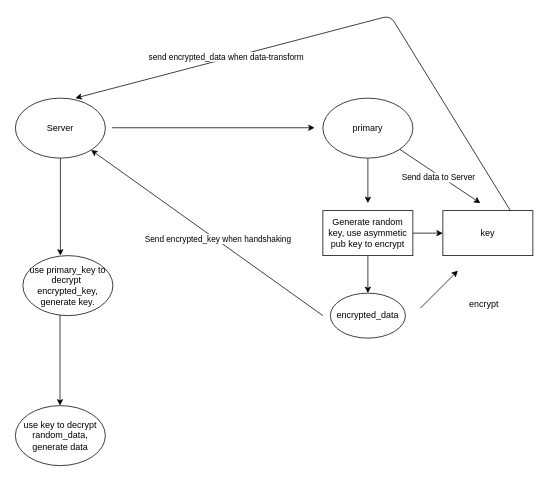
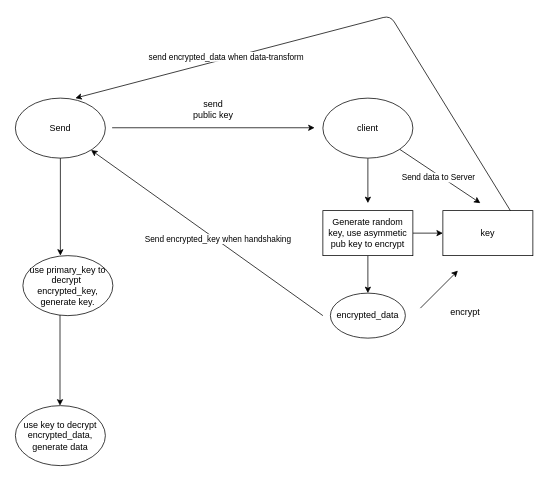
none -> (213, 109)
(60, 128) -> (60, 128)
(368, 128) -> (368, 128)
(484, 304) -> (465, 312)
(60, 435) -> (60, 435)
